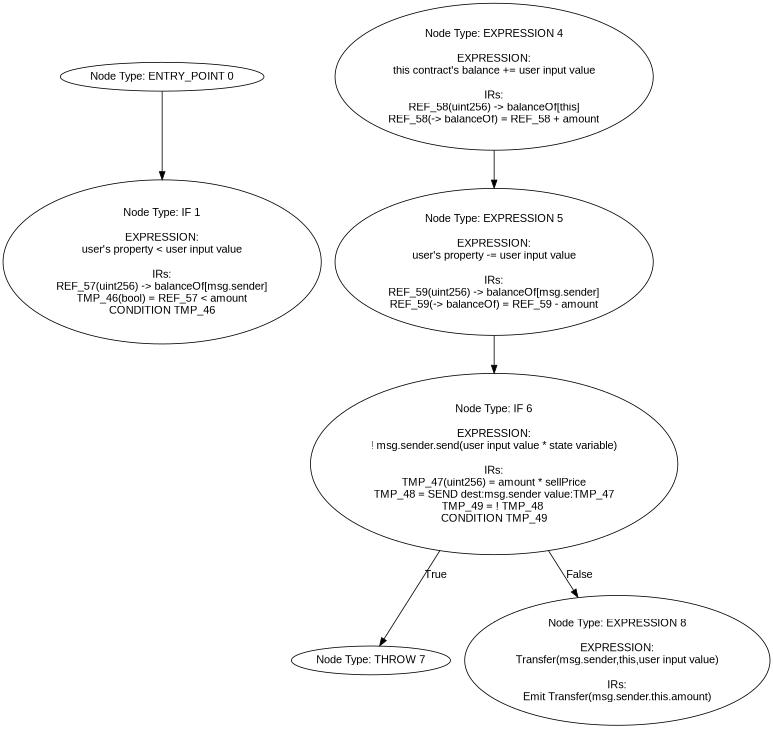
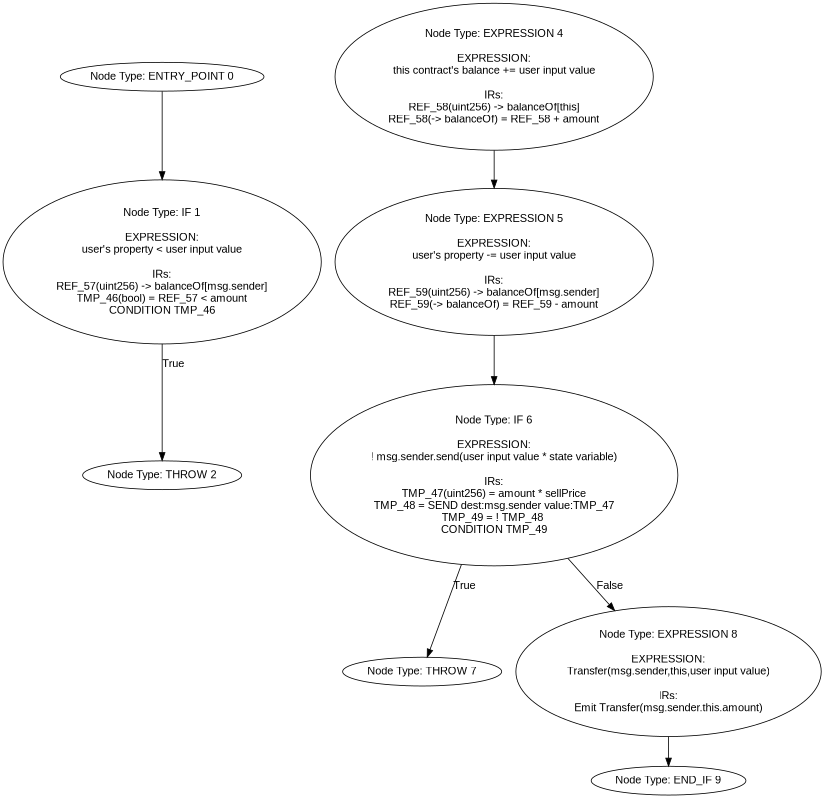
none -> (162, 475)
none -> (669, 781)
